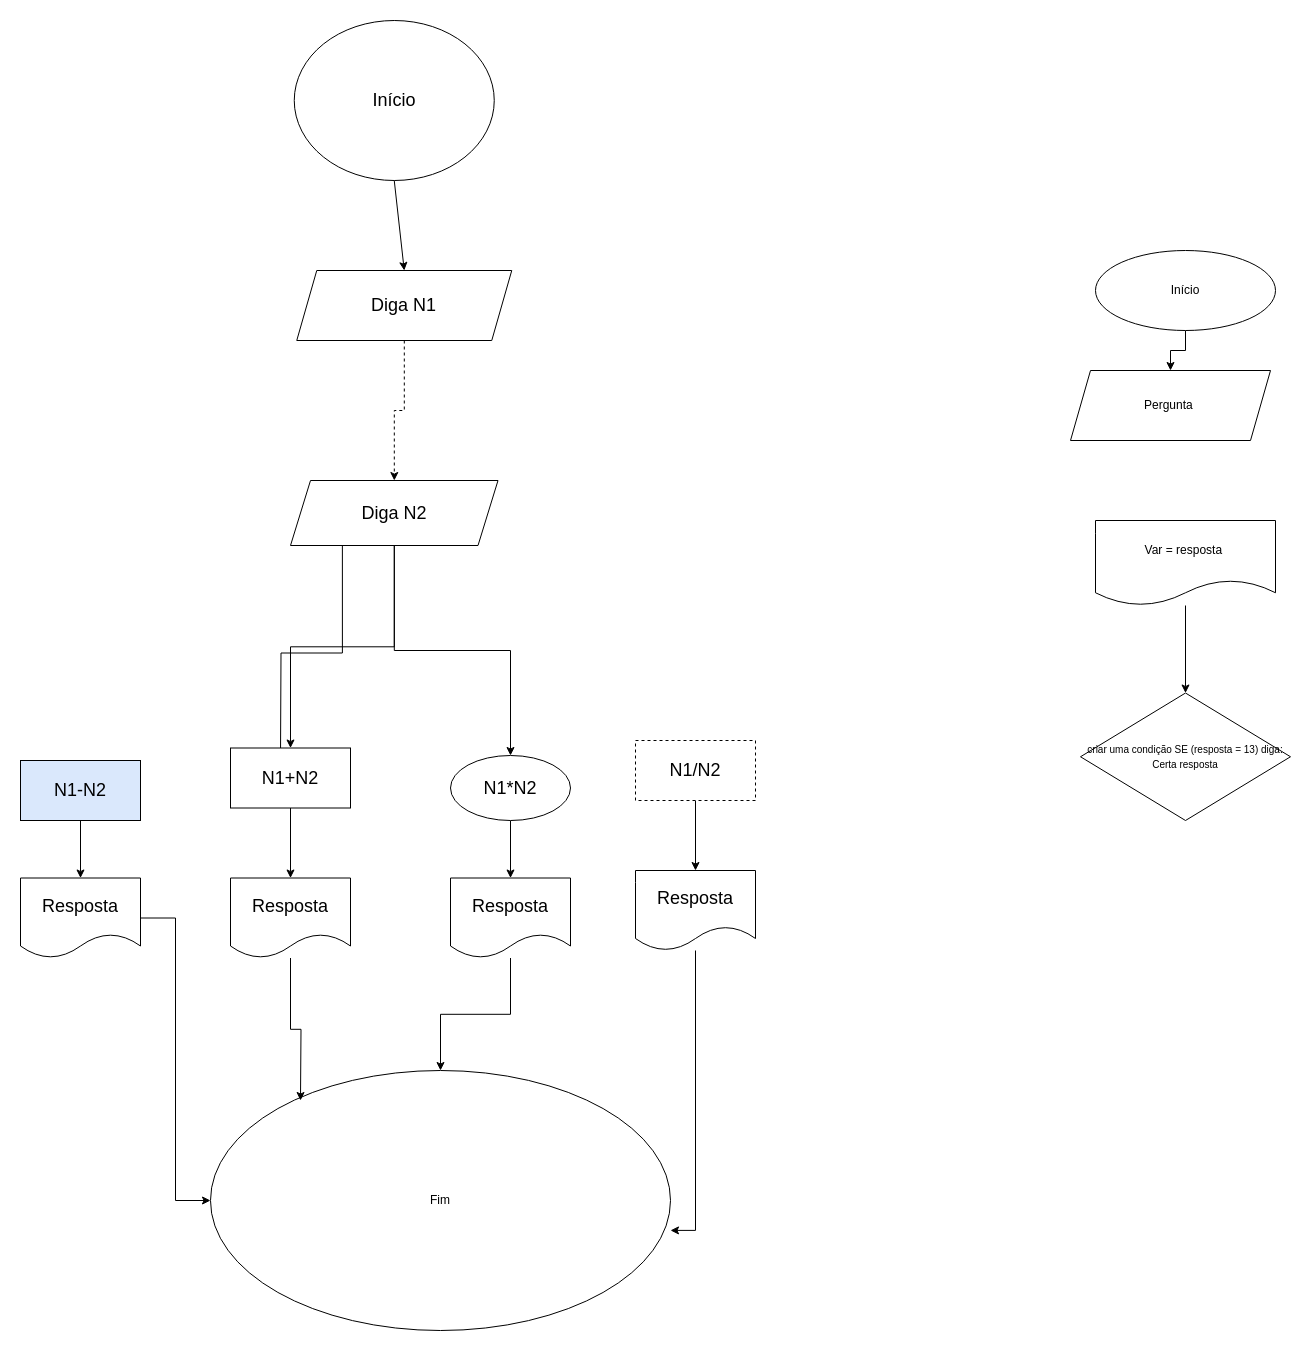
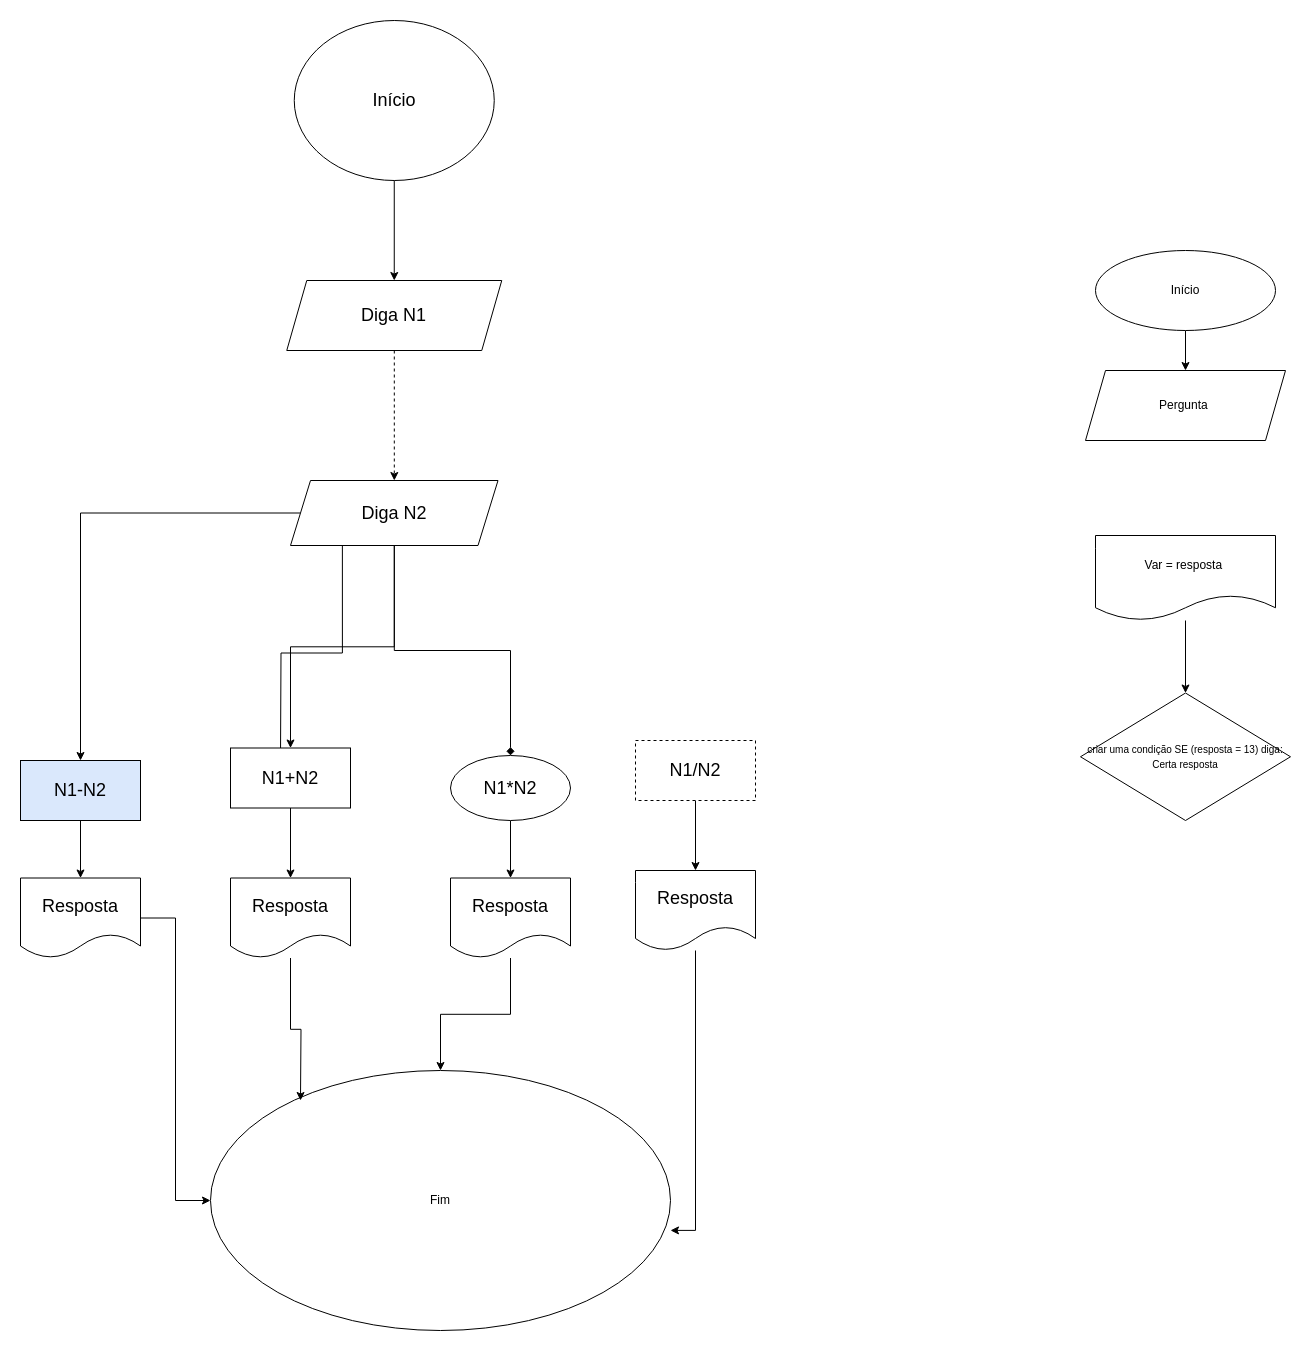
(404, 306) -> (394, 316)
(1171, 406) -> (1186, 406)
none -> (81, 523)
(1186, 563) -> (1186, 578)
(511, 747) -> (511, 747)
